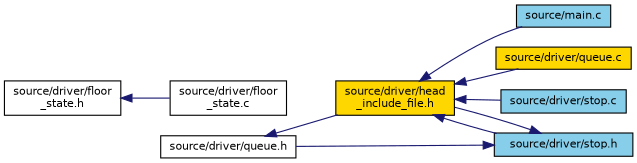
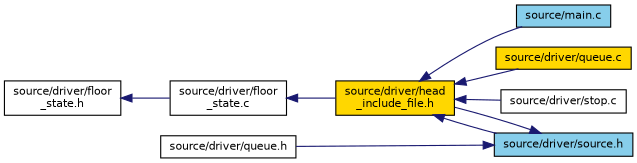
(564, 101) -> (564, 101)
(307, 124) -> (317, 98)
(564, 145) -> (564, 145)
